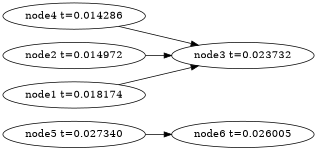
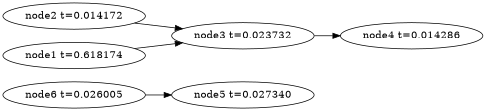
(155, 35) -> (324, 36)
(74, 56) -> (74, 16)
(74, 95) -> (74, 56)
(155, 134) -> (155, 95)
